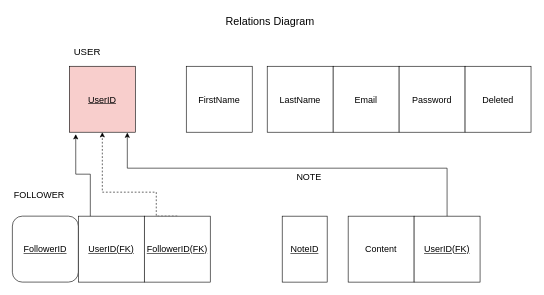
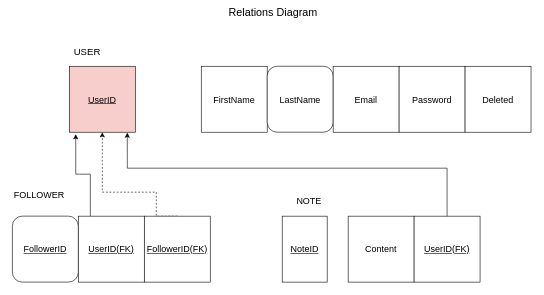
(270, 21) -> (273, 12)
(219, 99) -> (234, 99)
(300, 99) -> (300, 99)
(309, 177) -> (309, 201)
